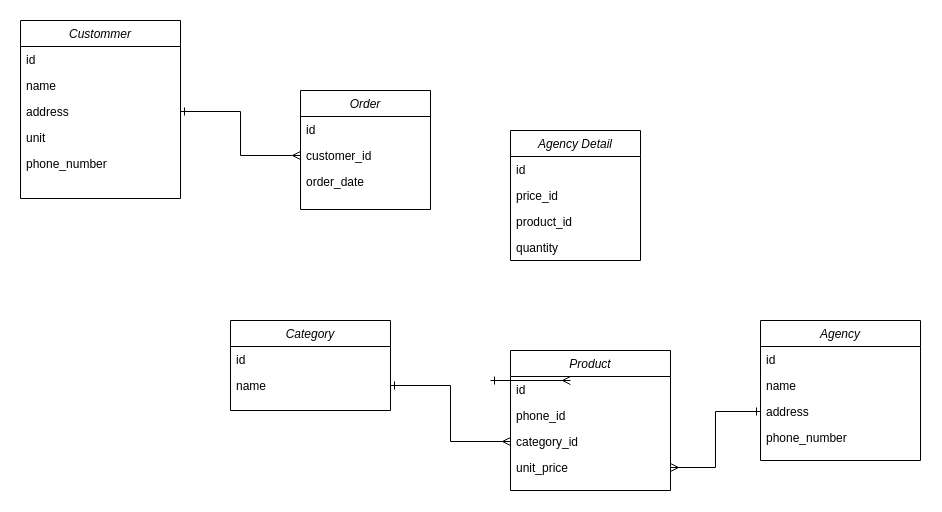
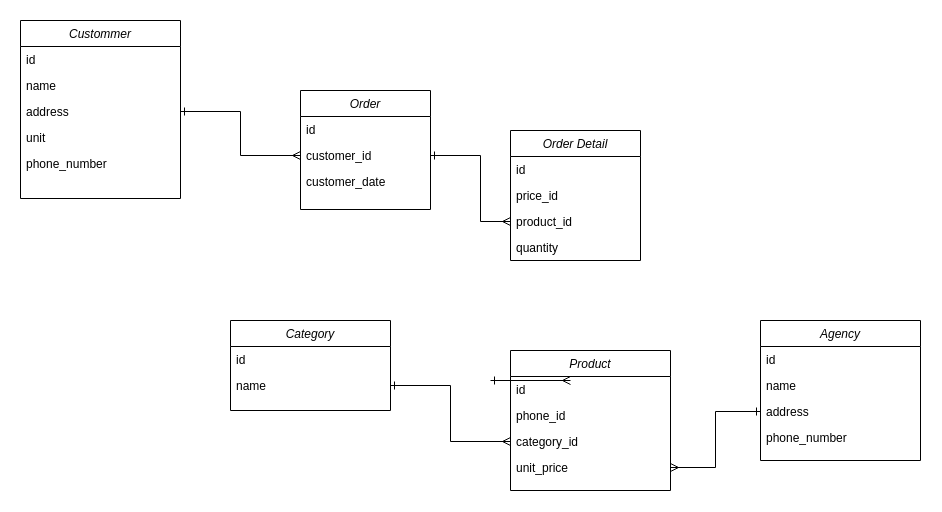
(575, 144) -> (575, 144)
none -> (481, 178)
(340, 182) -> (350, 182)
